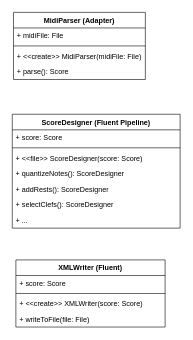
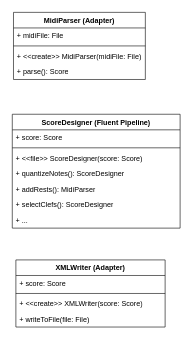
(67, 190) -> (60, 190)
(91, 269) -> (91, 269)
